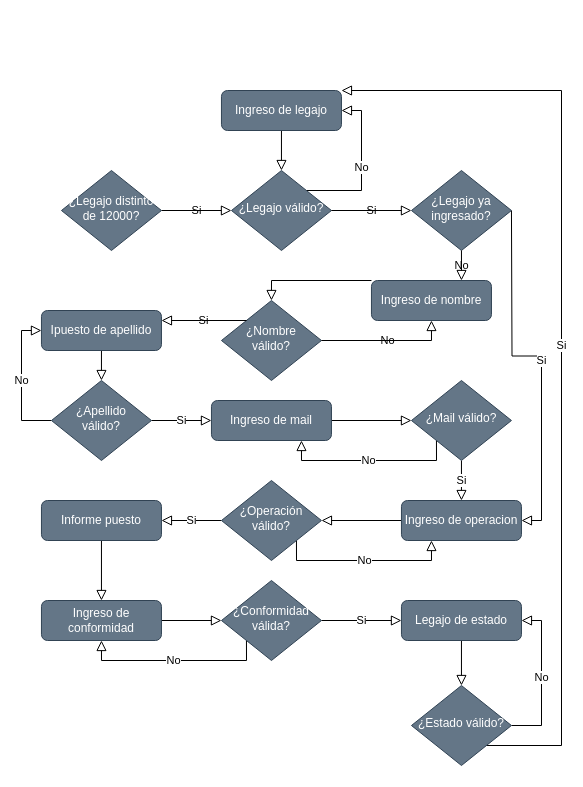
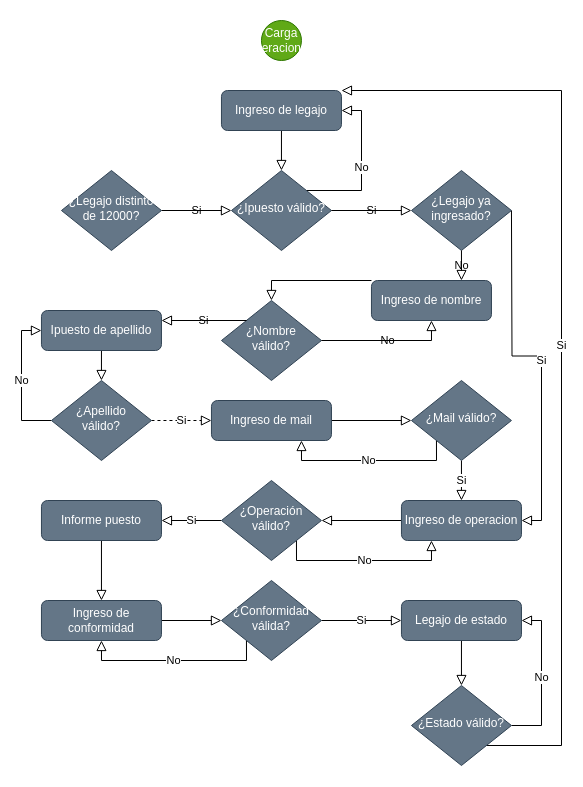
none -> (281, 41)
(282, 209) -> (282, 209)
(164, 421) -> (164, 421)
